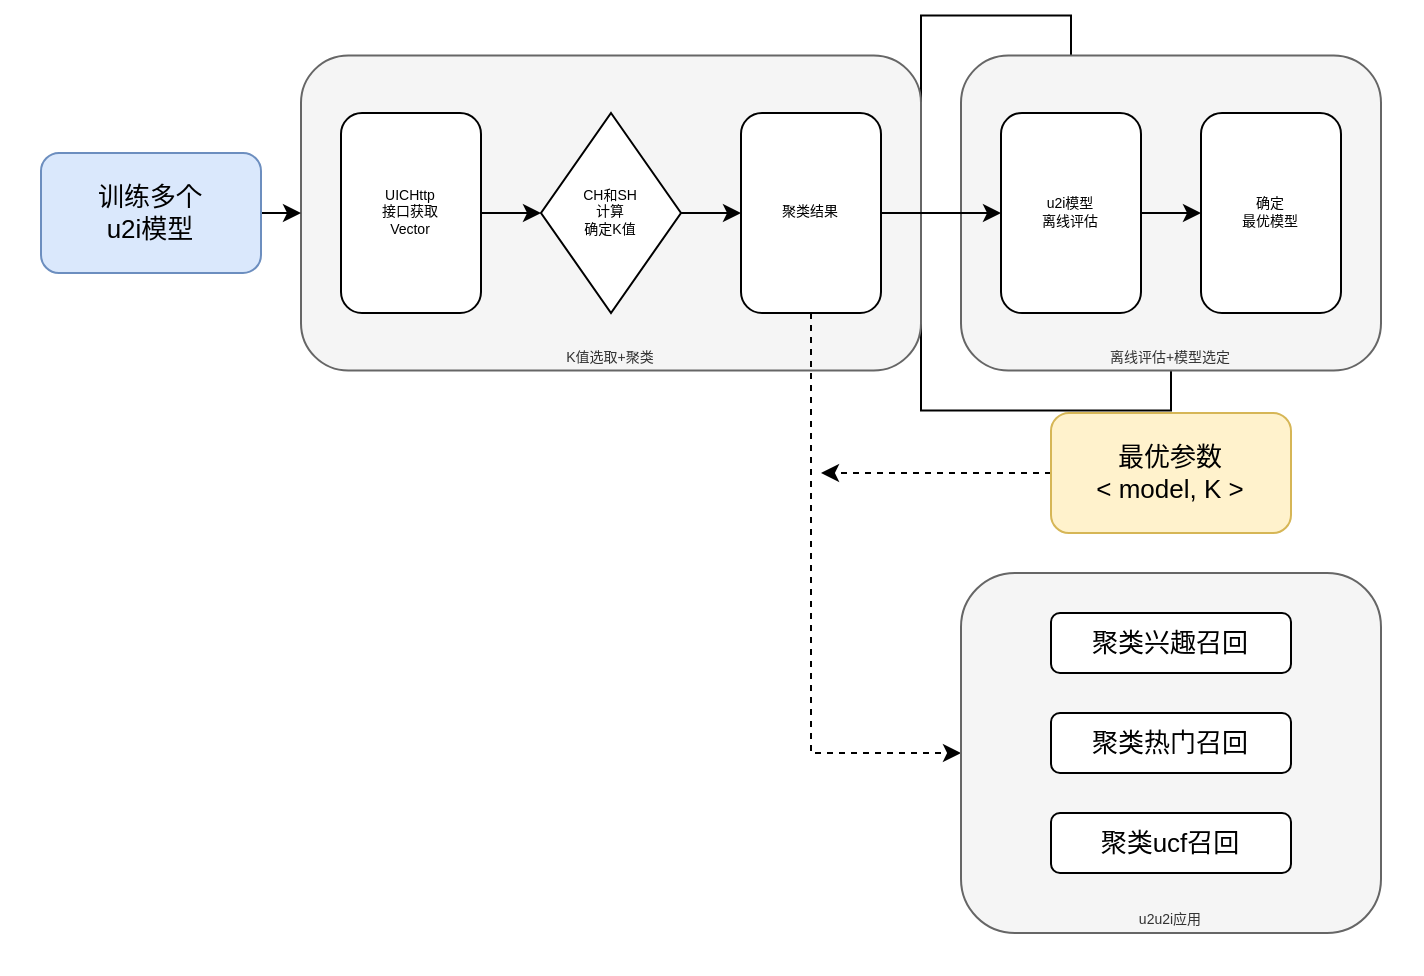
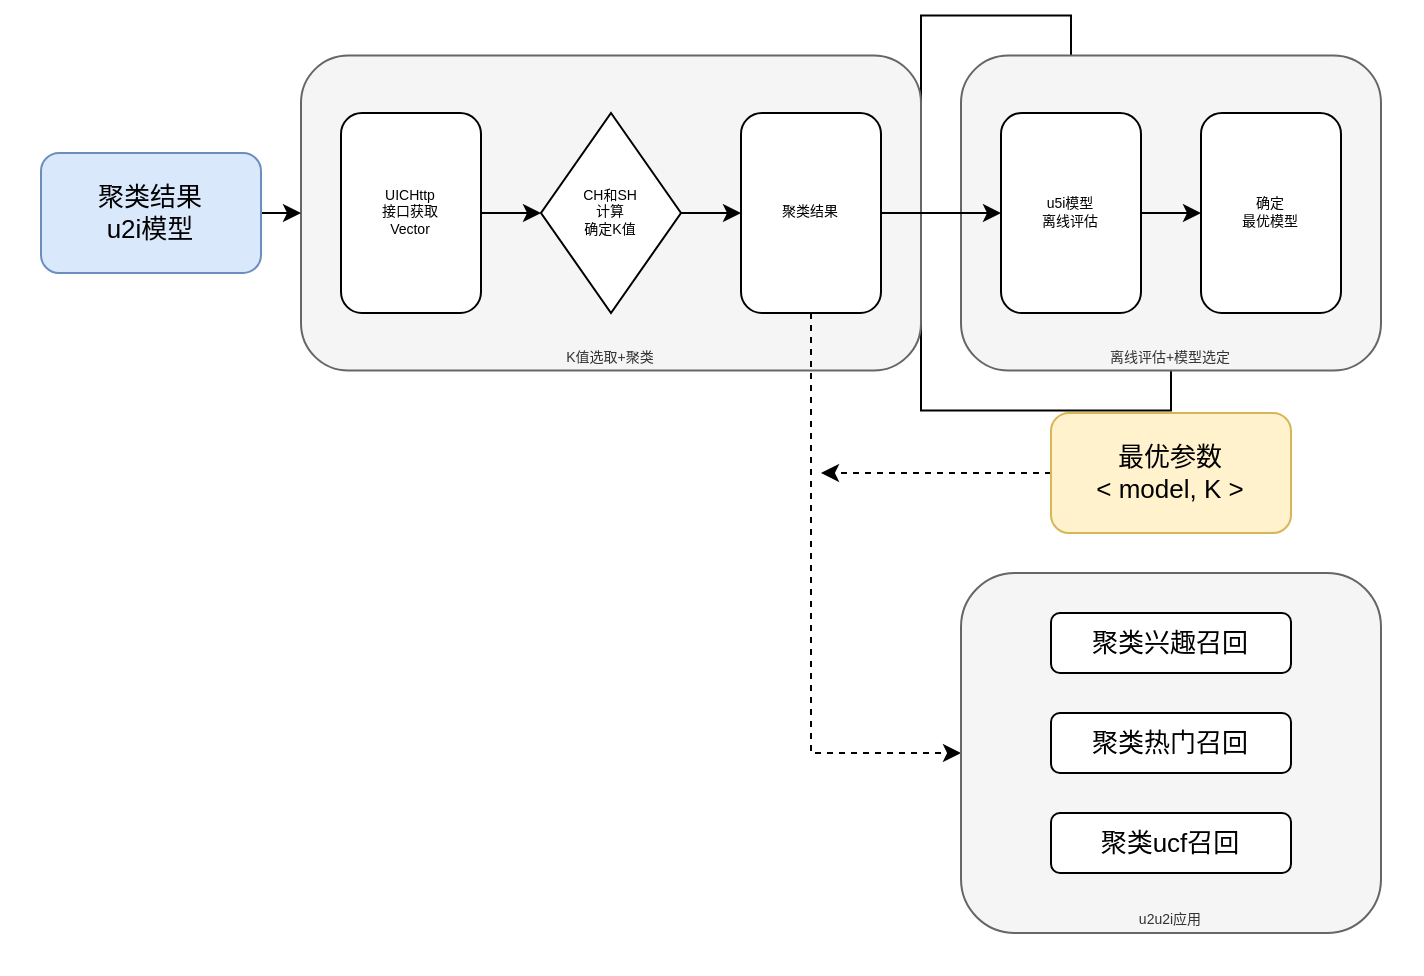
(151, 213) -> (151, 213)
(1071, 213) -> (1071, 213)
